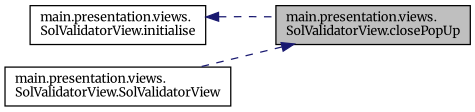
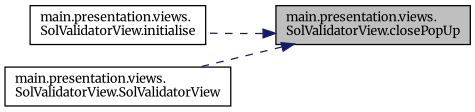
(247, 17) -> (234, 34)
